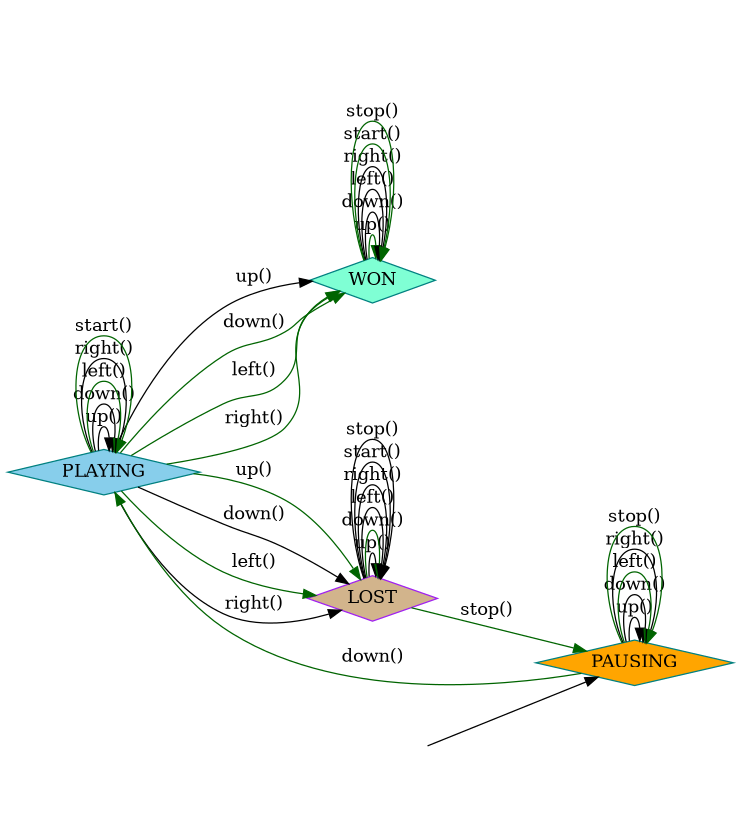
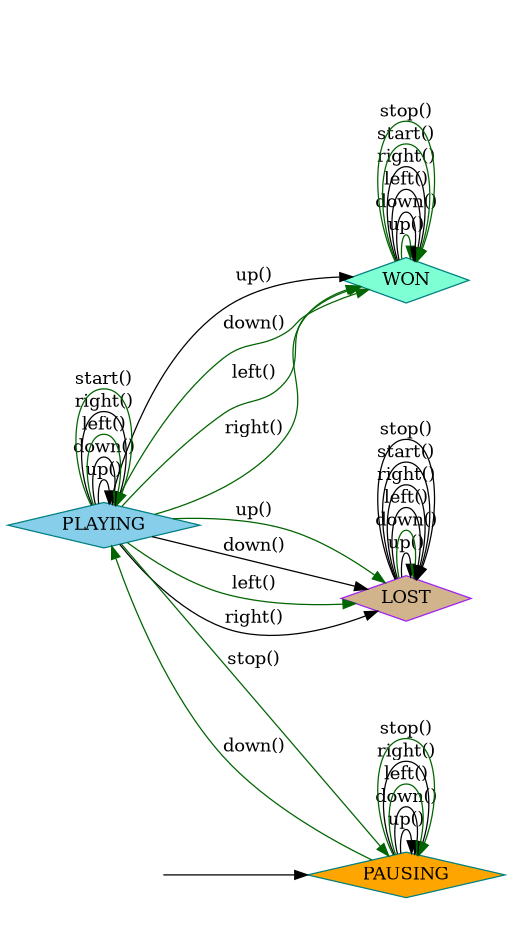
(493, 628) -> (251, 695)
